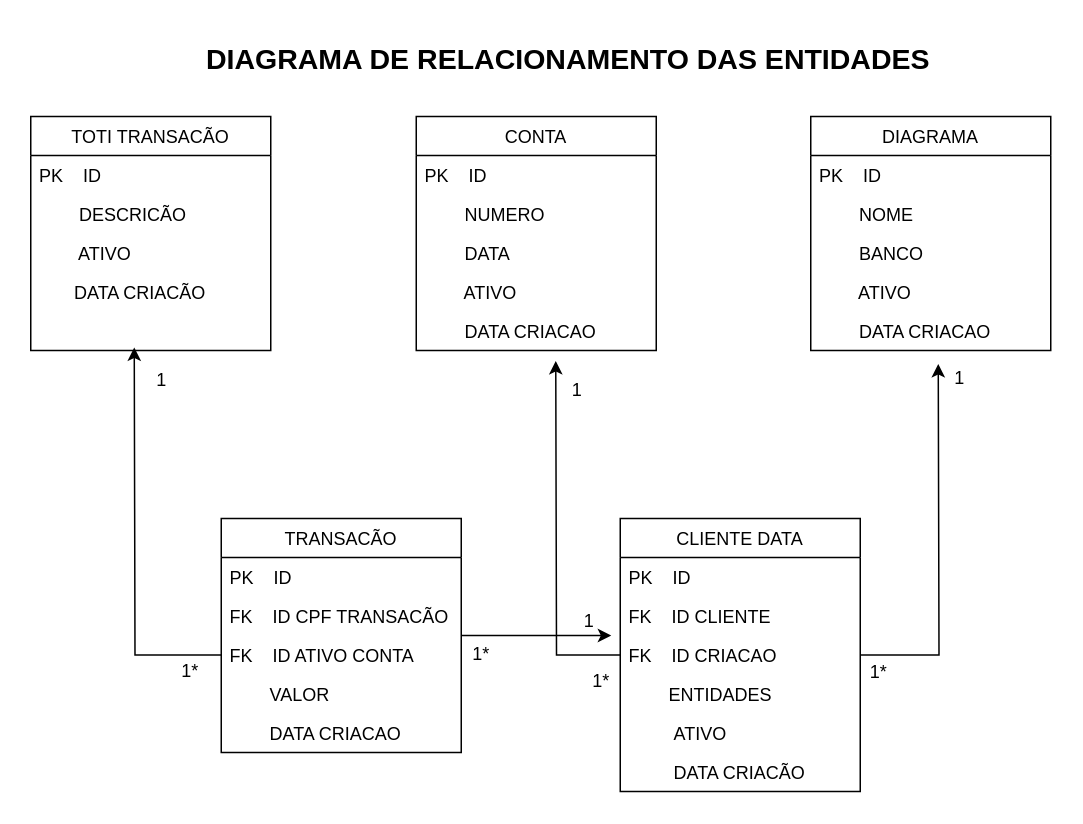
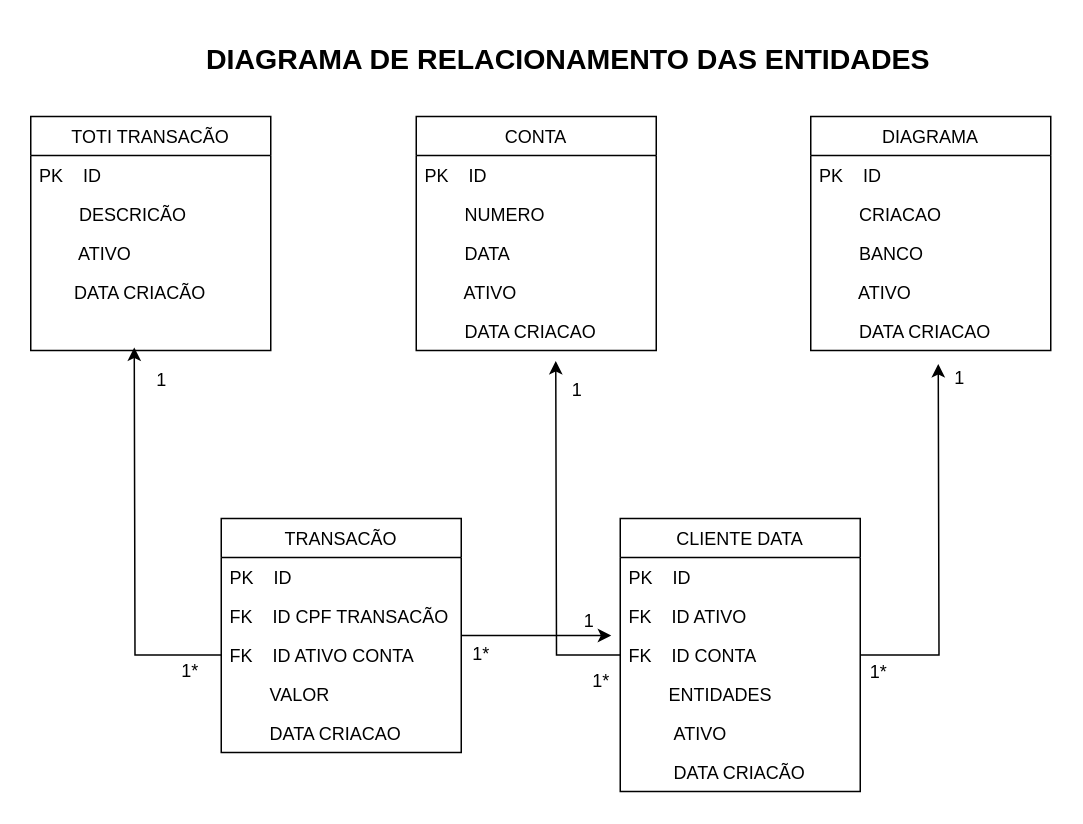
(839, 215) -> (854, 215)
(702, 617) -> (692, 617)
(702, 656) -> (692, 656)
